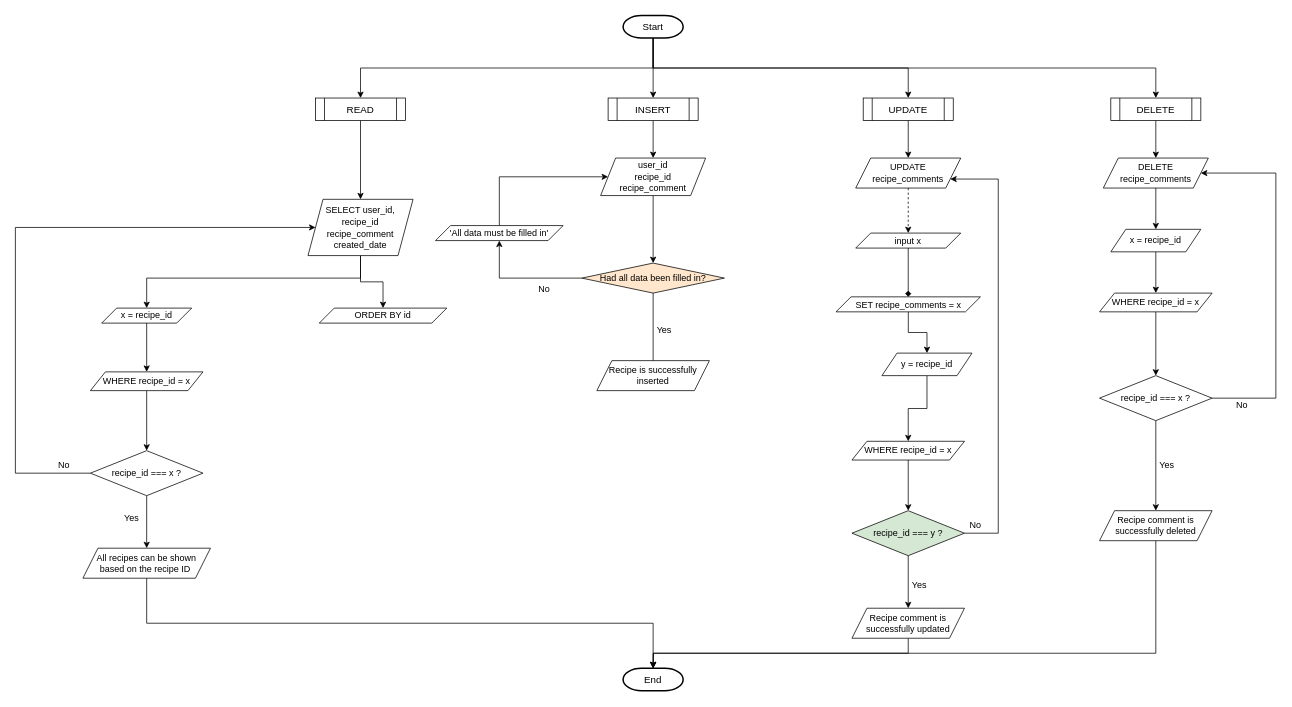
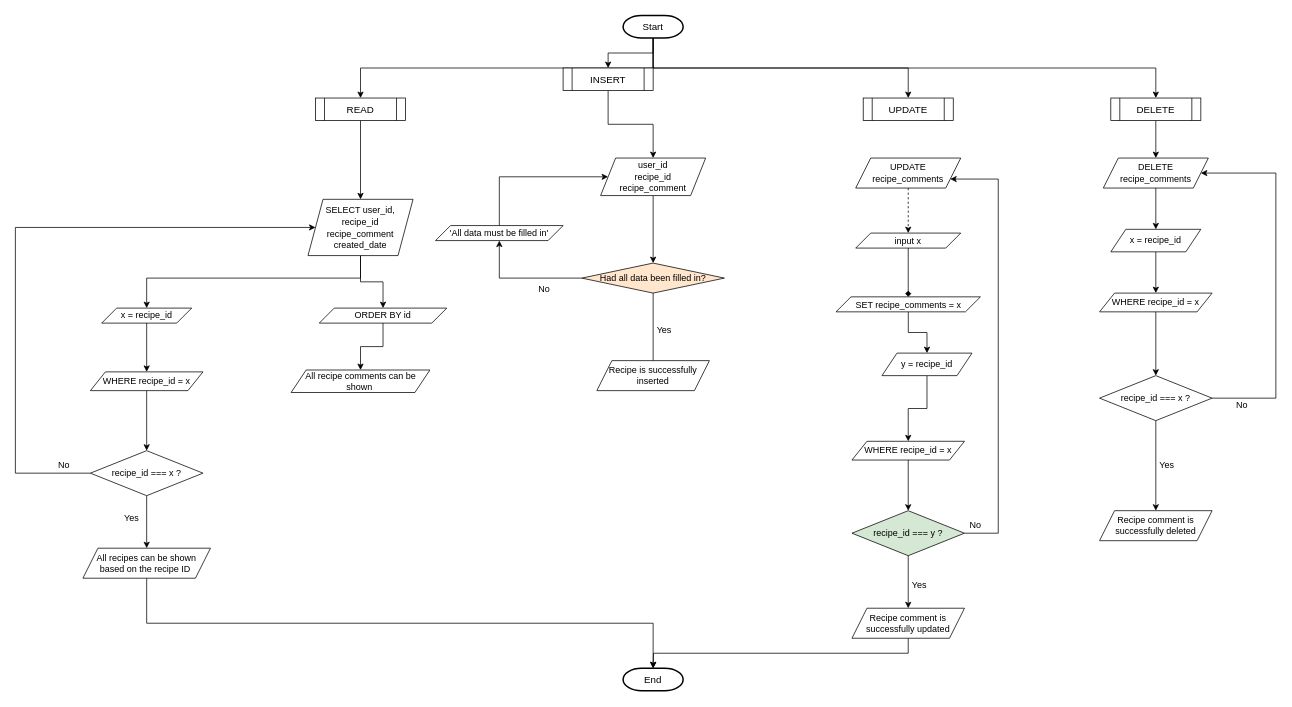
(653, 109) -> (608, 79)
(908, 137) -> none
none -> (363, 346)
none -> (360, 381)
(1088, 653) -> none
